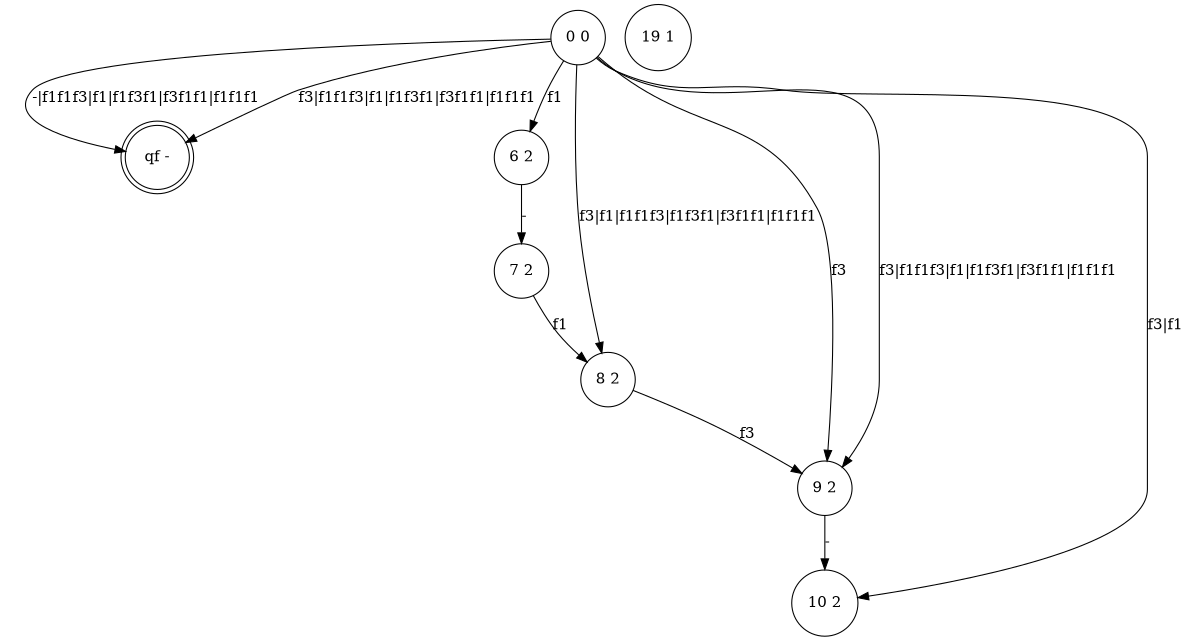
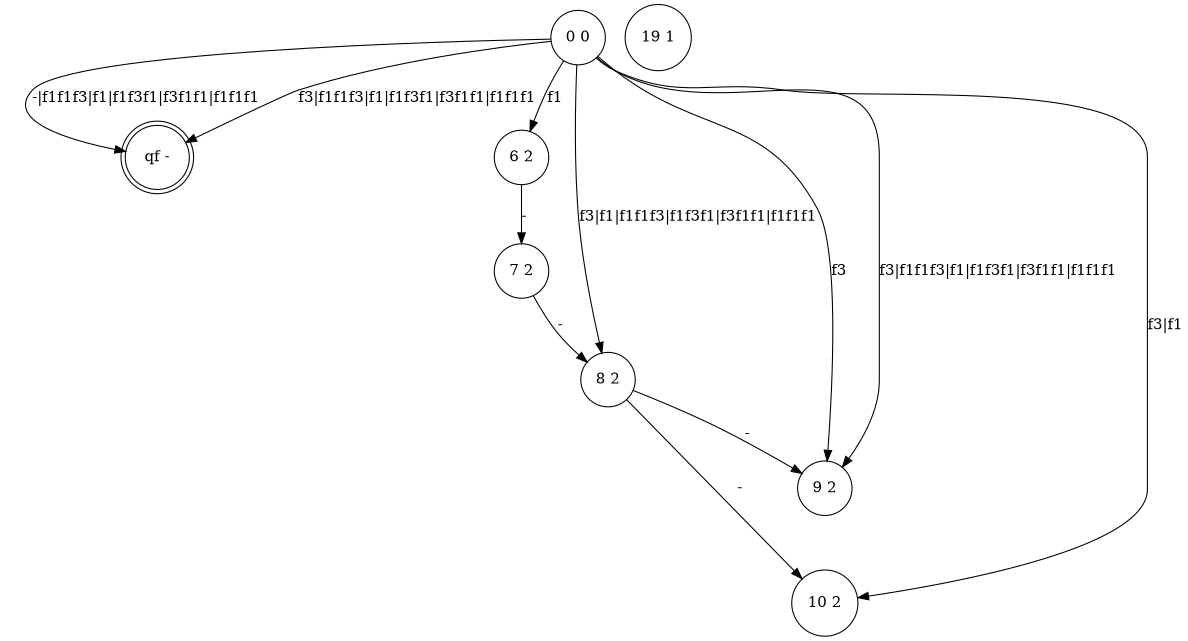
(560, 325) -> (560, 325)
(747, 434) -> (747, 434)
(825, 537) -> (710, 485)
